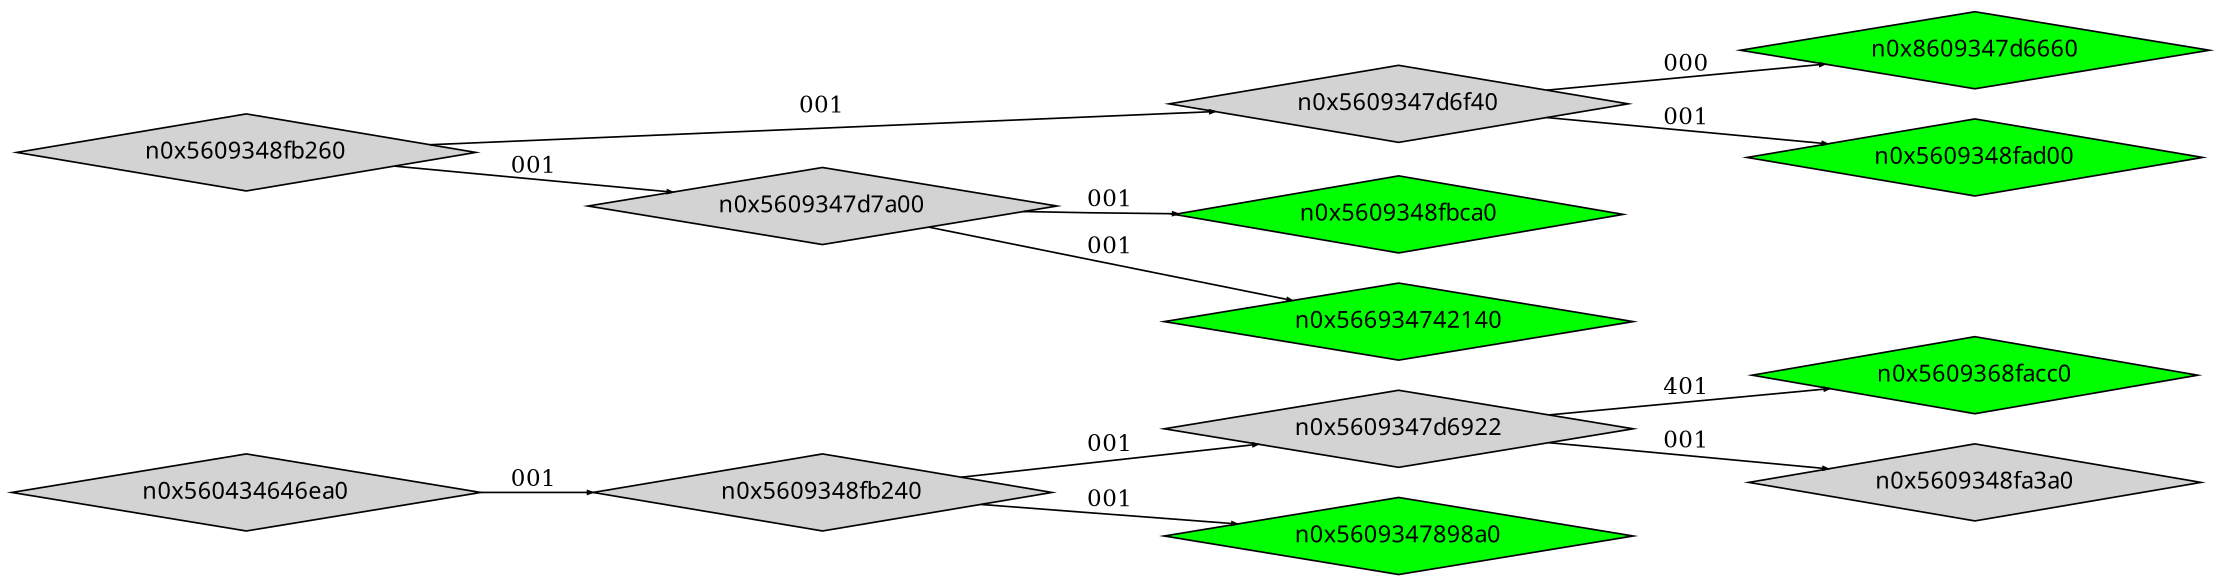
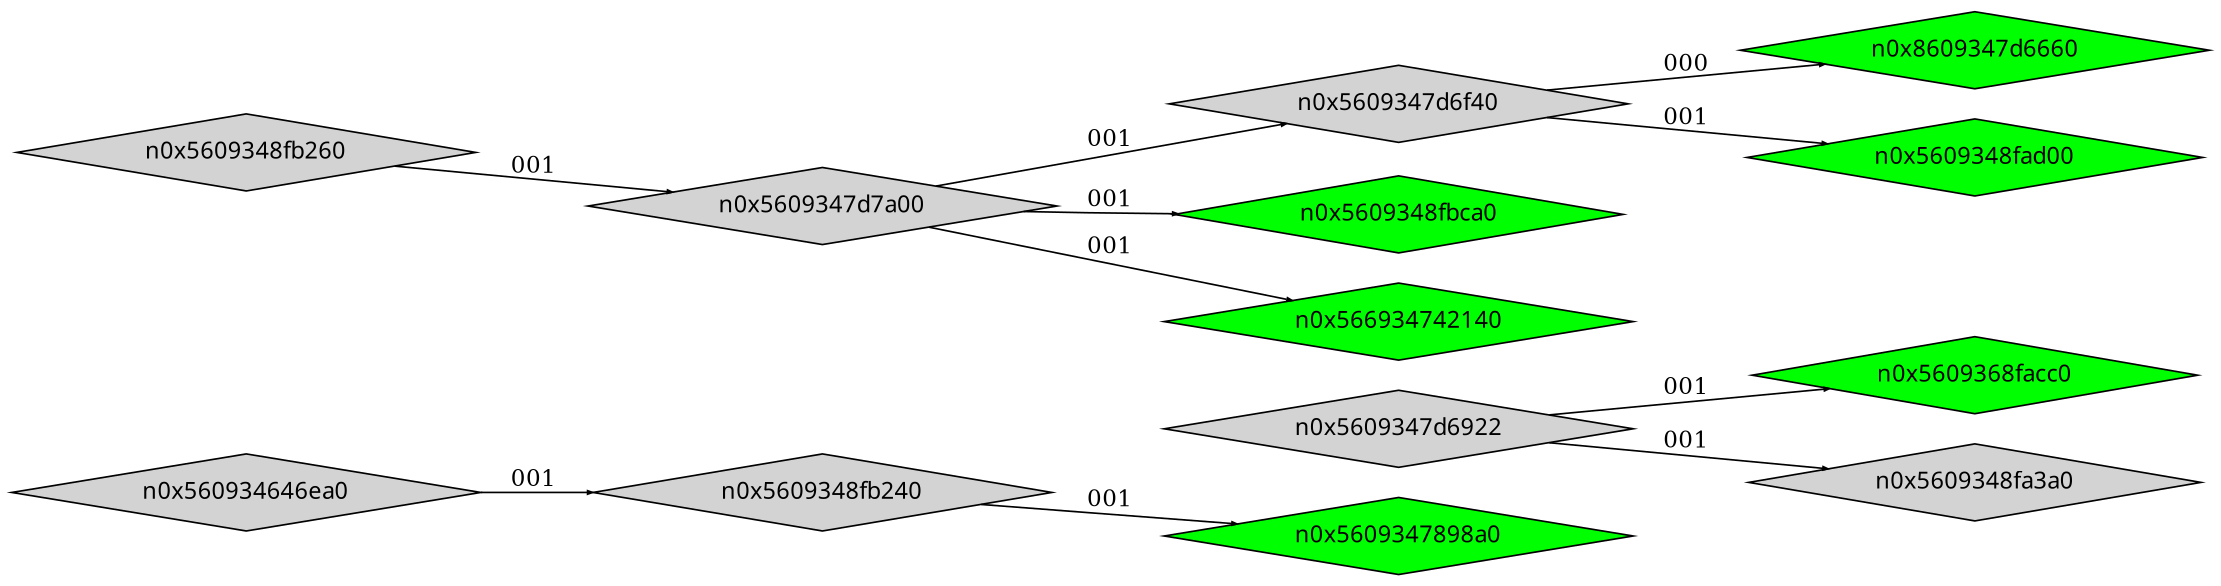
(820, 128) -> (1108, 155)
(1687, 388) -> (1687, 388)
(1107, 461) -> none
(246, 492) -> (246, 492)
